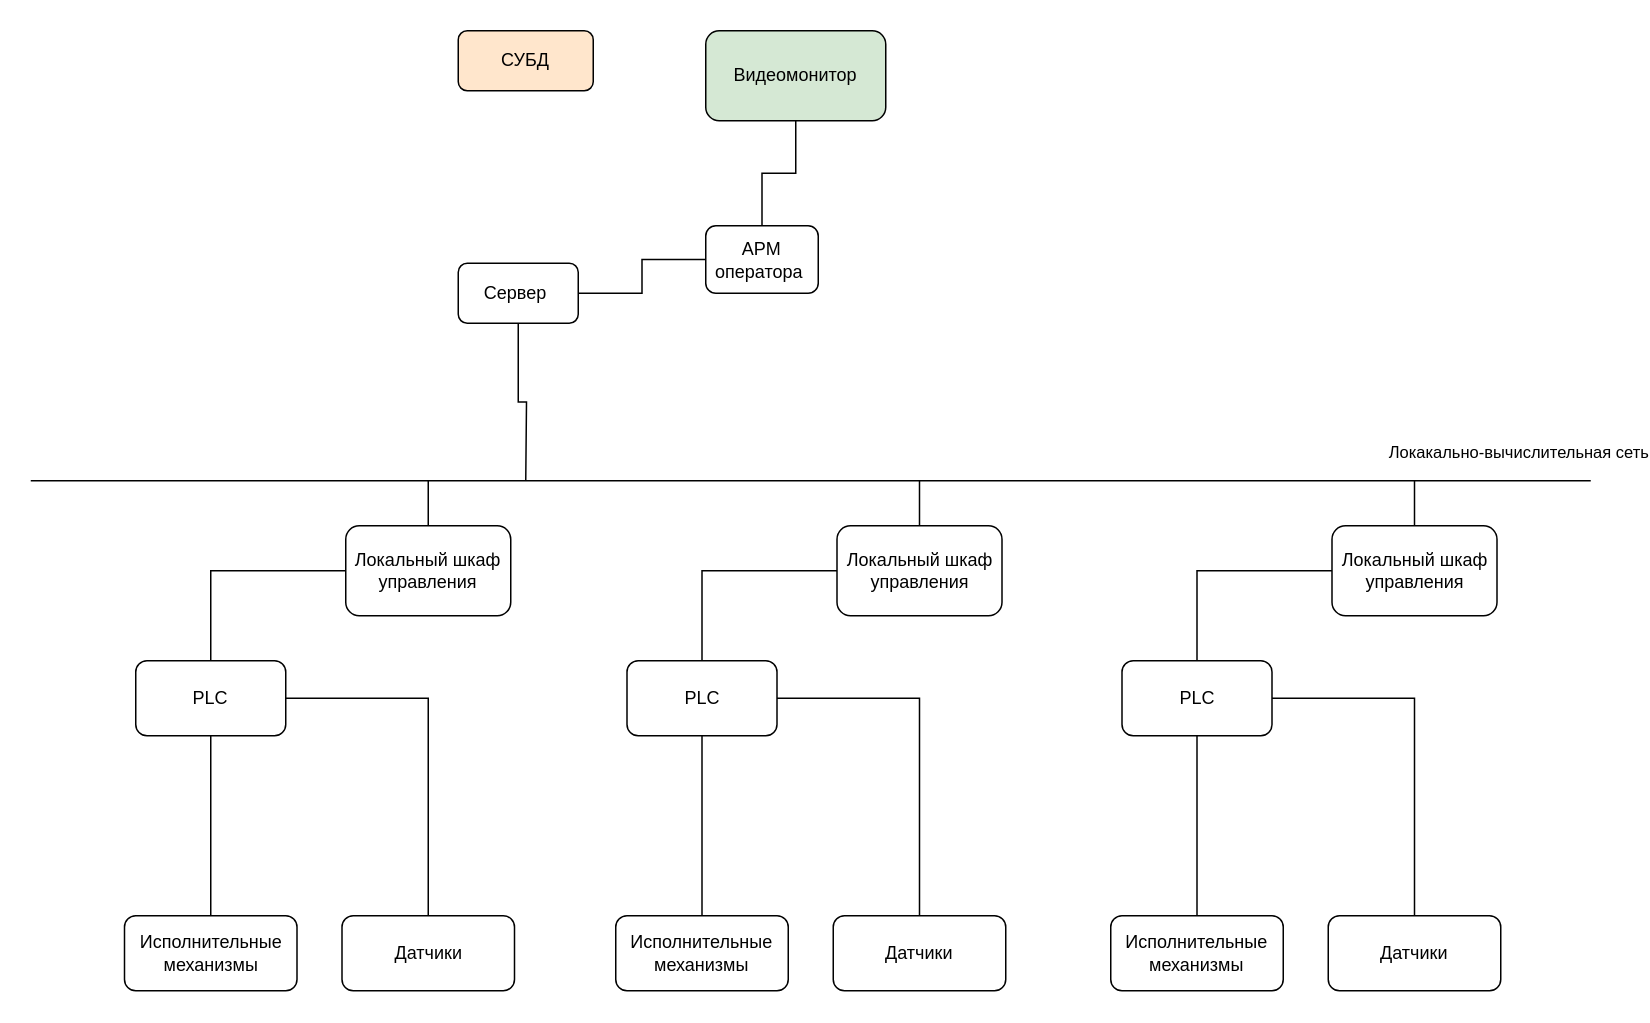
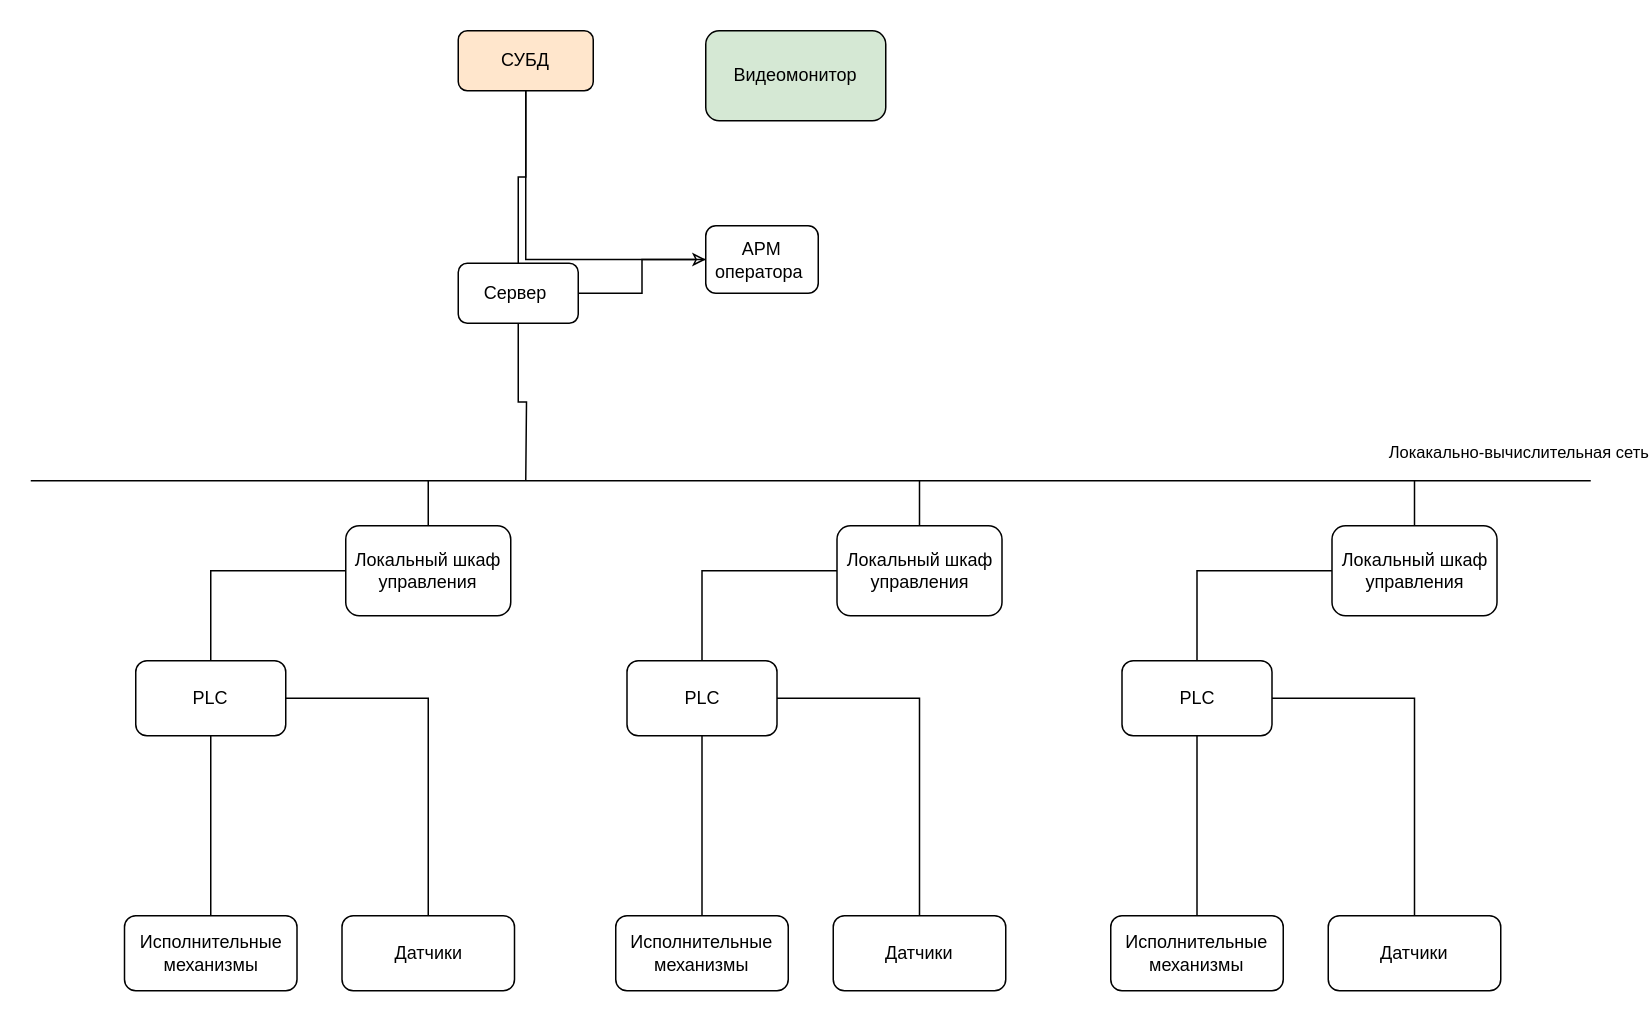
(778, 173) -> (542, 260)
none -> (518, 219)
(642, 261) -> (642, 261)
